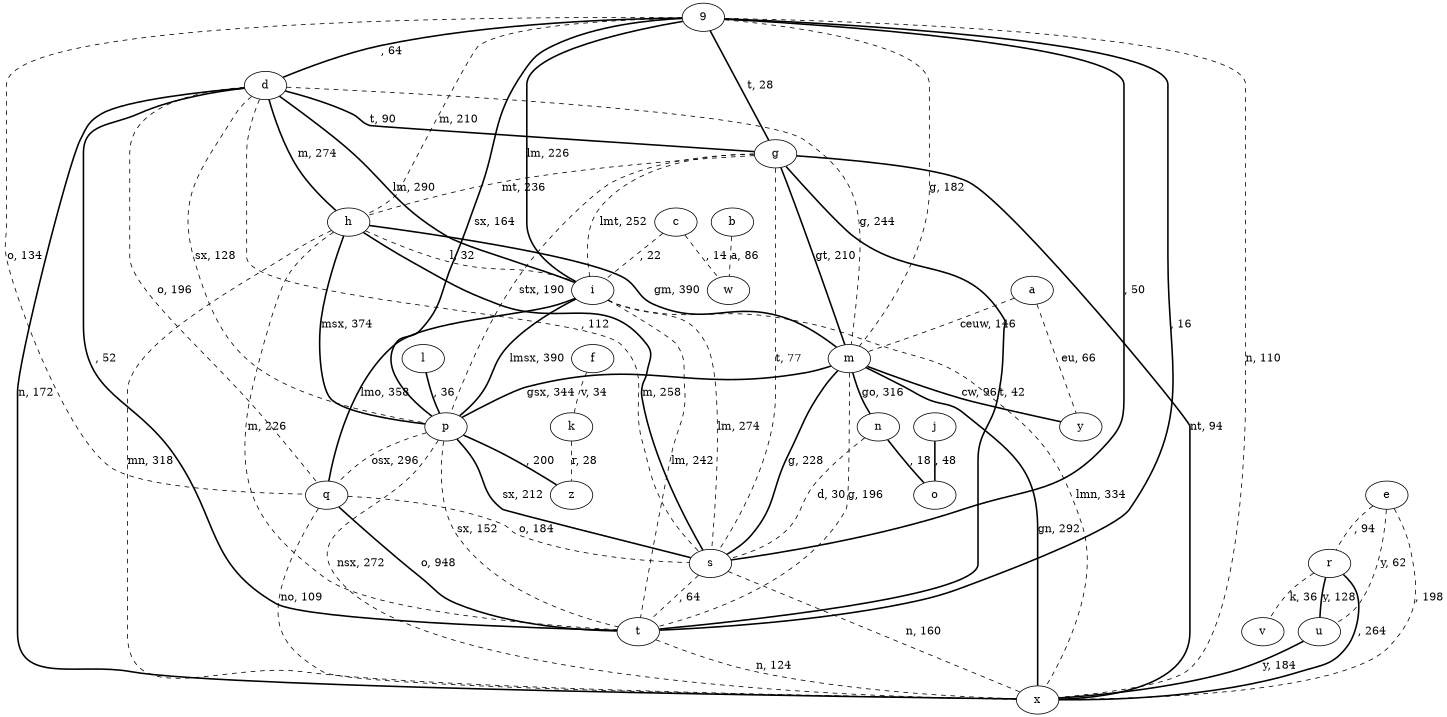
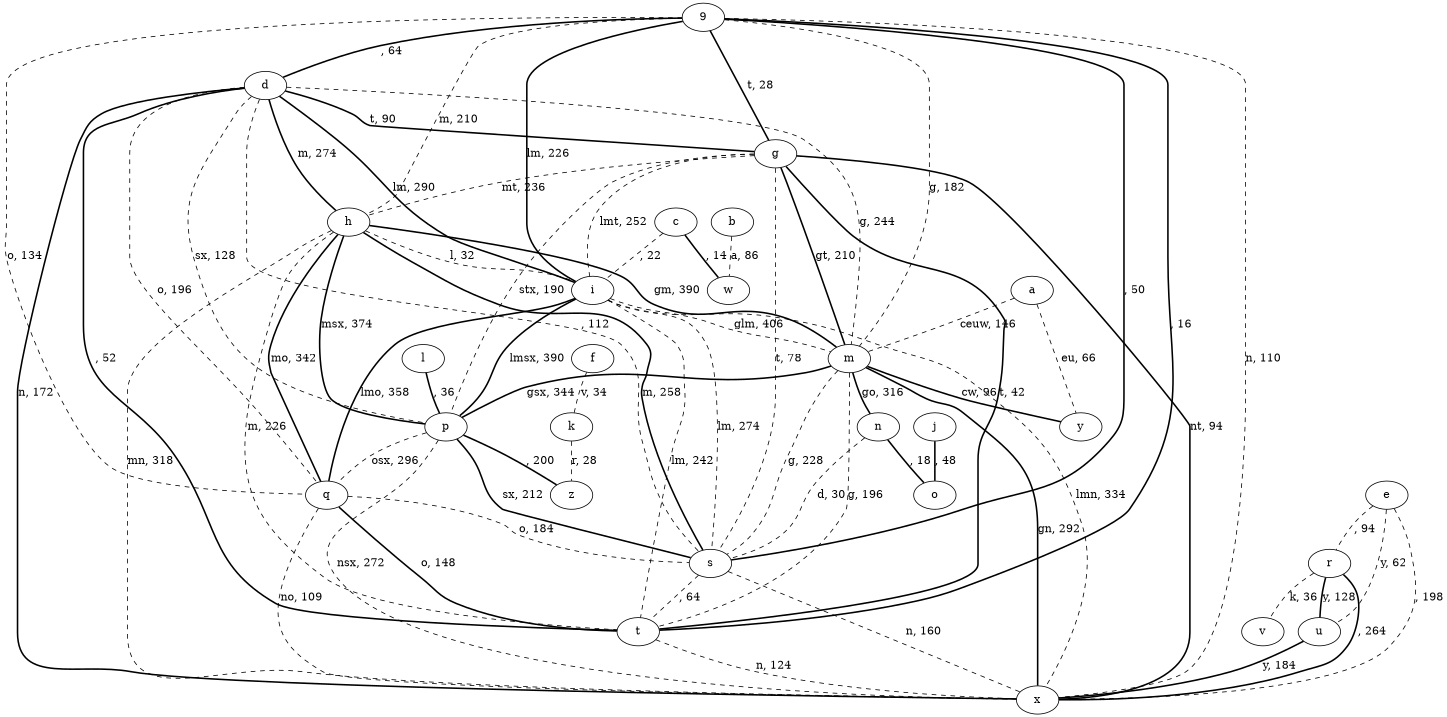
(485, 176) -> none
(701, 257) -> (701, 257)
none -> (720, 326)
none -> (269, 354)
(789, 359) -> (789, 359)
(784, 465) -> (784, 465)
(439, 563) -> (439, 563)
(489, 569) -> none
